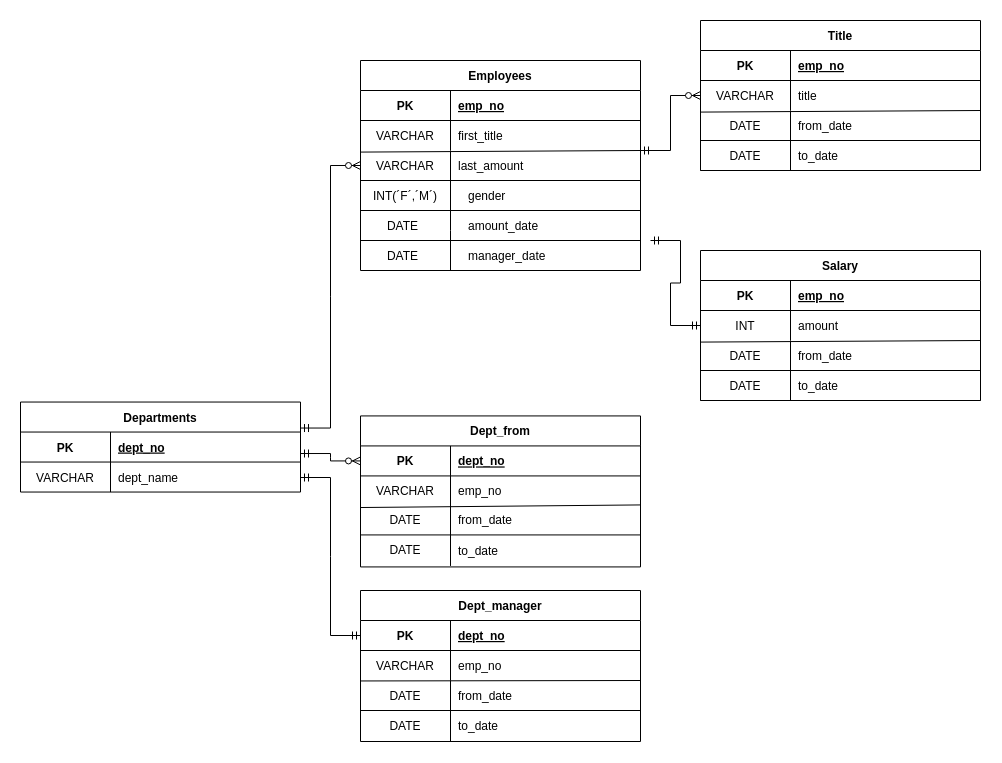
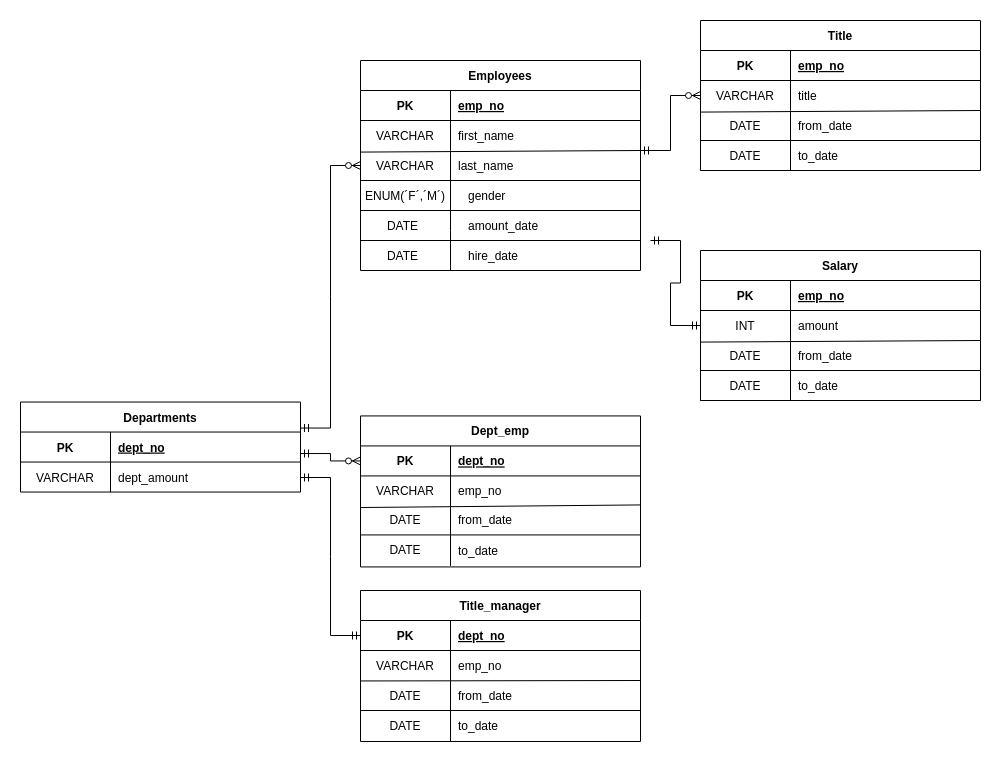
(490, 136) -> (490, 136)
(493, 166) -> (487, 166)
(405, 196) -> (405, 196)
(508, 256) -> (497, 256)
(500, 431) -> (500, 431)
(148, 478) -> (155, 478)
(500, 606) -> (500, 606)
